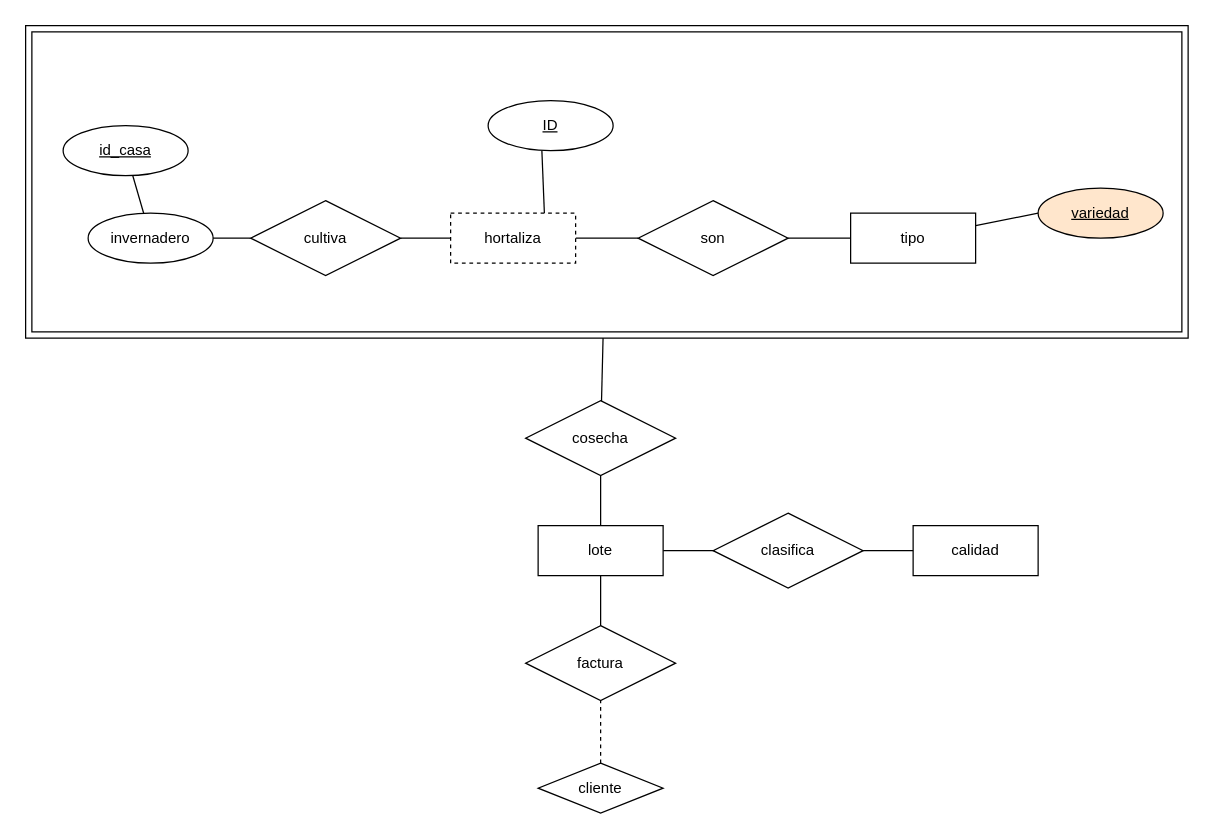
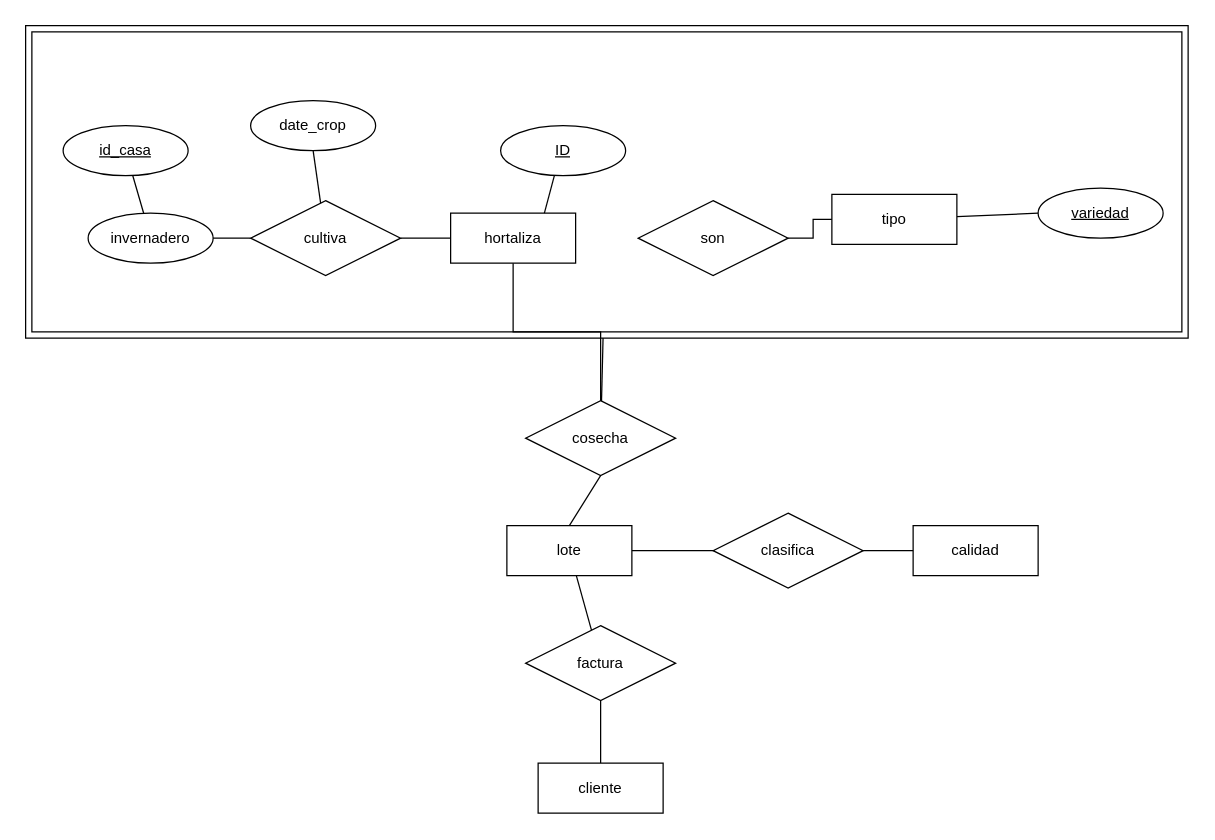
none -> (313, 126)
(551, 126) -> (563, 151)
none -> (317, 177)
(1101, 213) -> (1101, 213)
(513, 238) -> (513, 238)
(607, 238) -> (513, 299)
(913, 238) -> (894, 219)
(601, 551) -> (569, 551)
(601, 732) -> (601, 732)
(601, 788) -> (601, 788)
